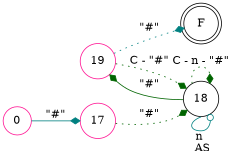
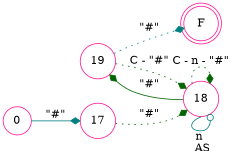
(201, 24) -> (201, 24)
(201, 99) -> (201, 99)
